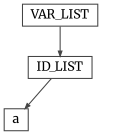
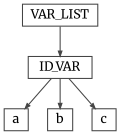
(60, 67) -> (60, 67)
none -> (60, 120)
none -> (104, 120)
